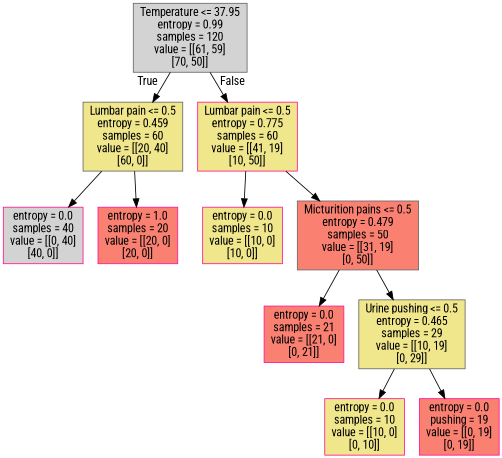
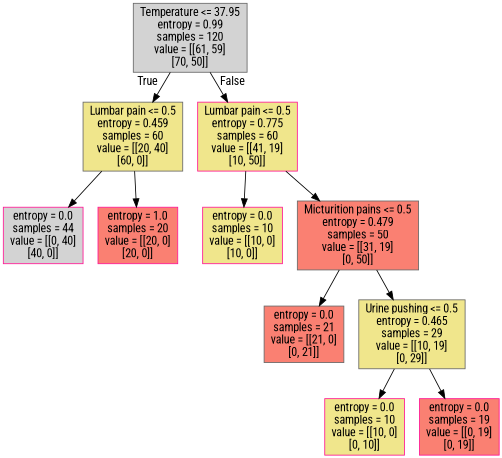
(43, 235) -> (43, 235)
(304, 334) -> (304, 334)
(459, 427) -> (459, 427)
